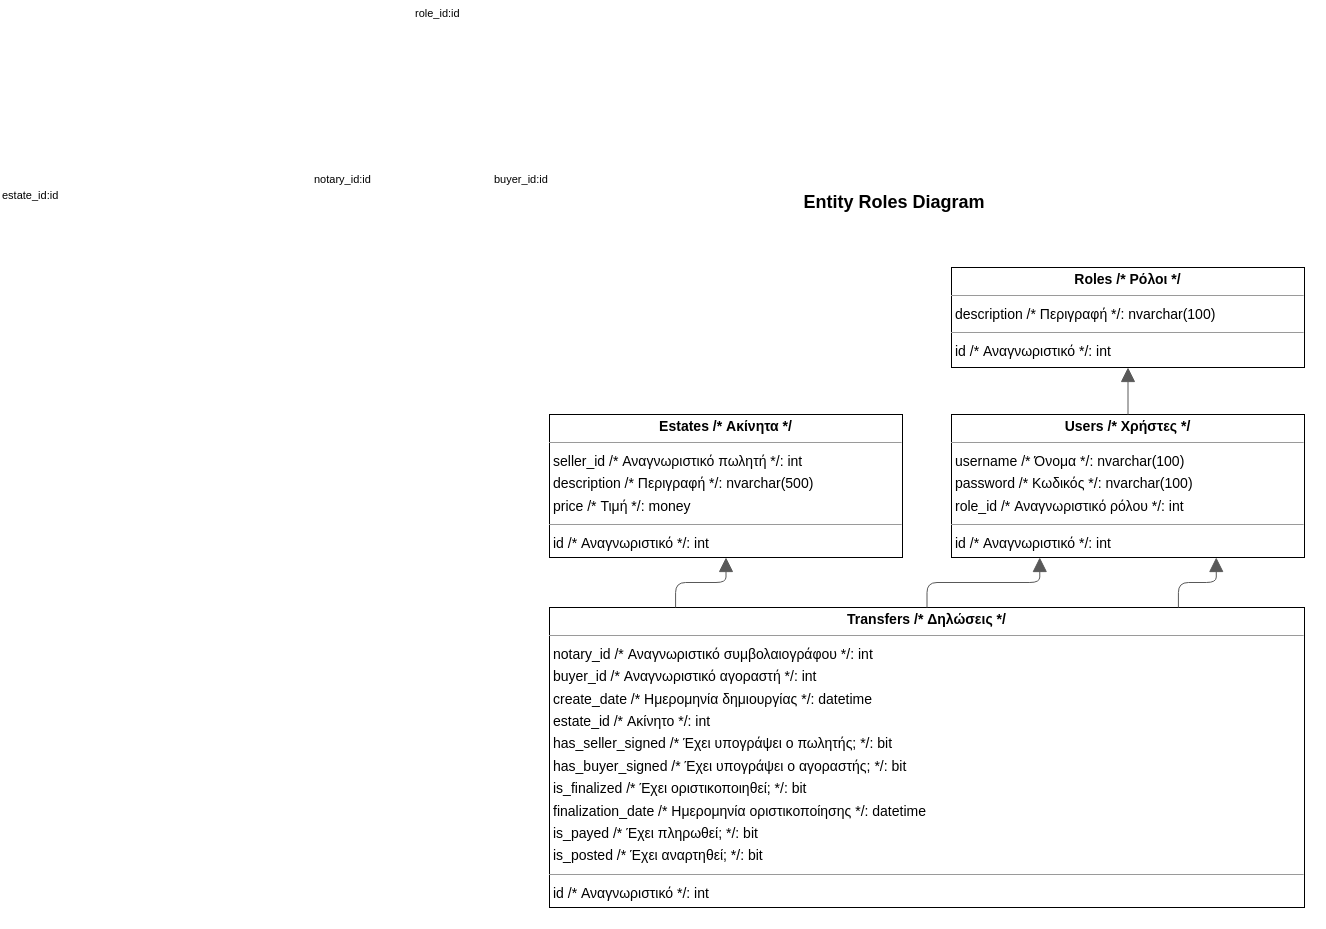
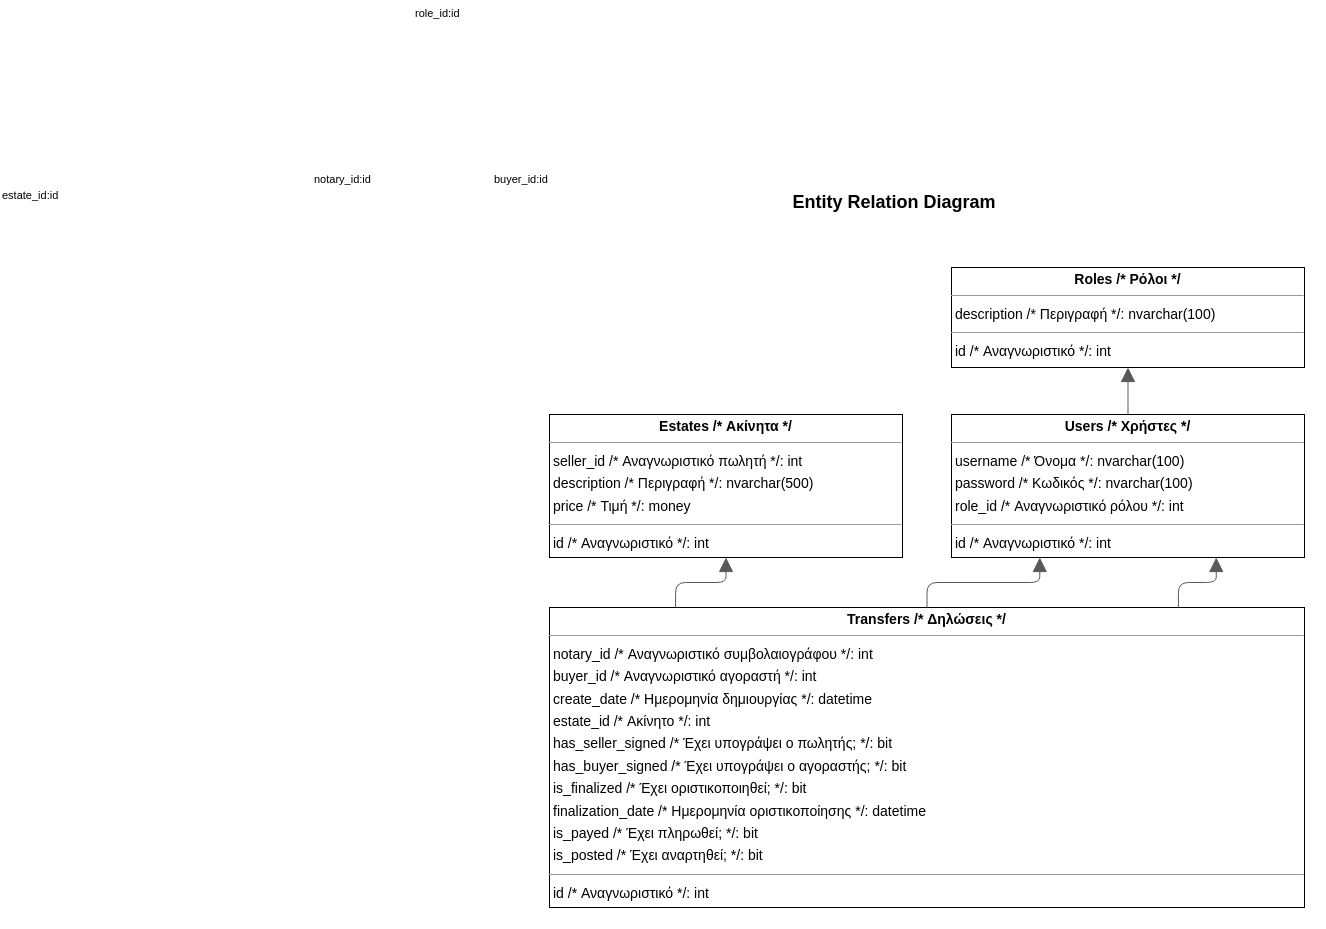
(895, 203) -> (895, 203)
